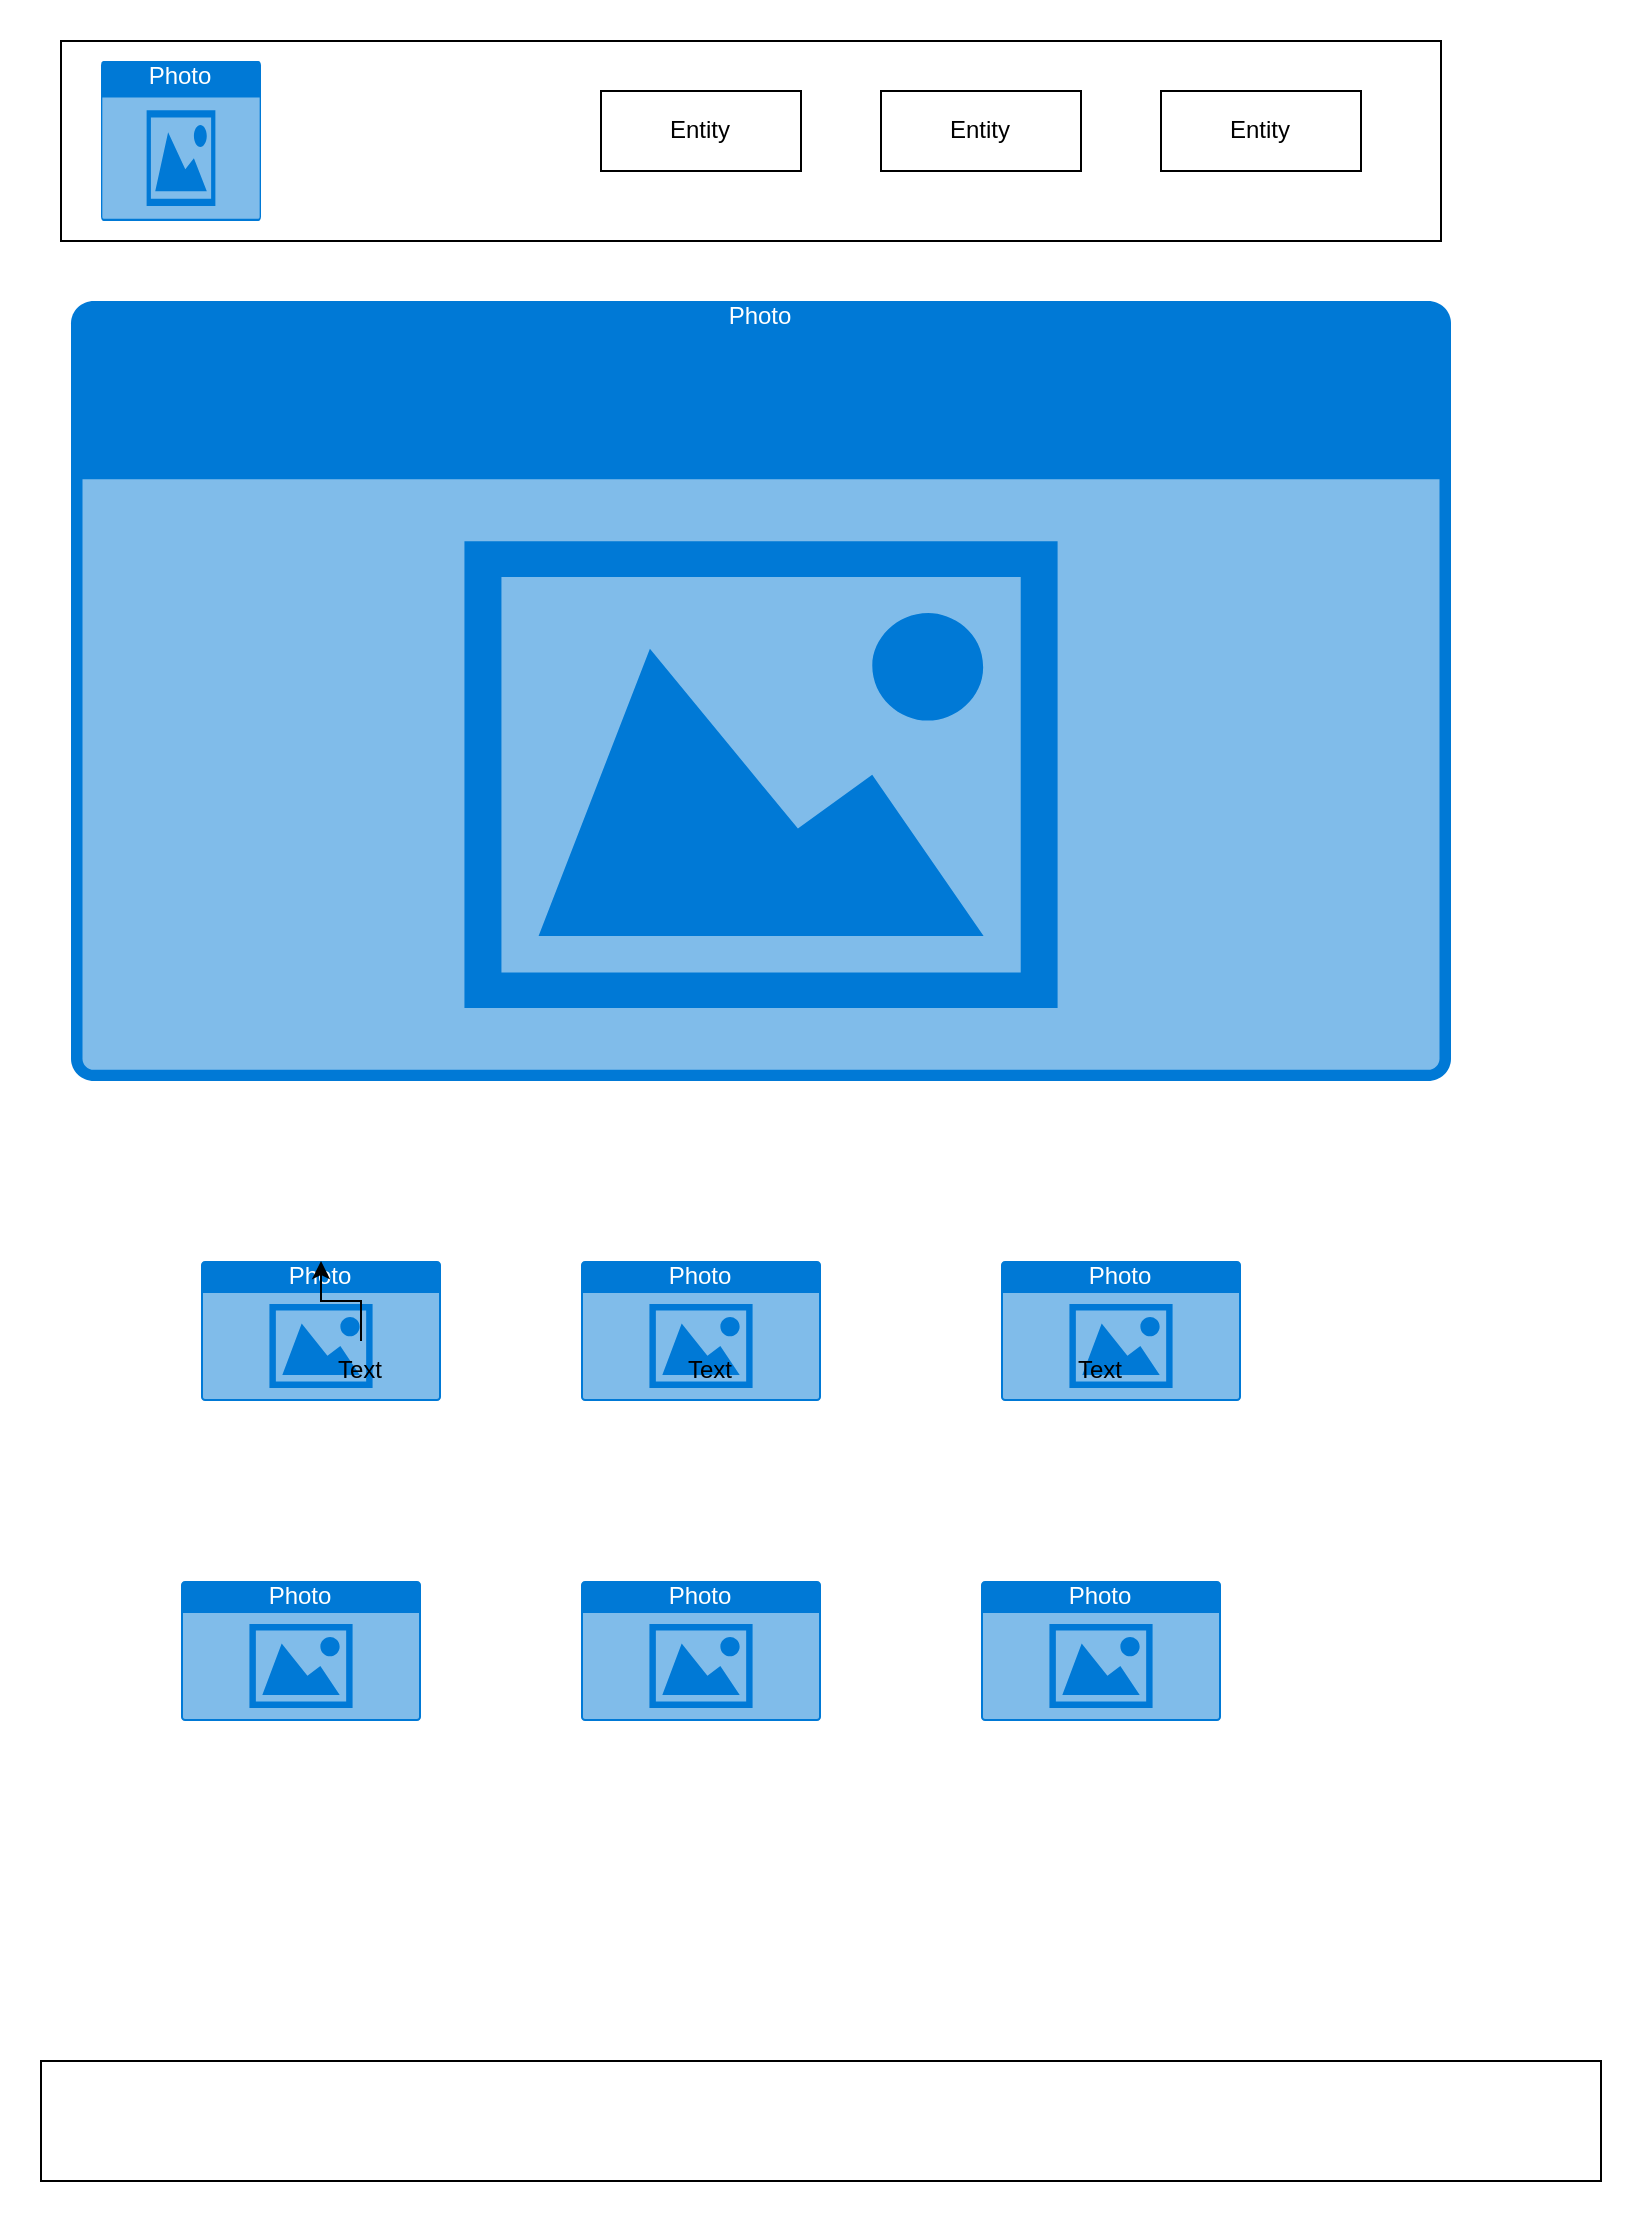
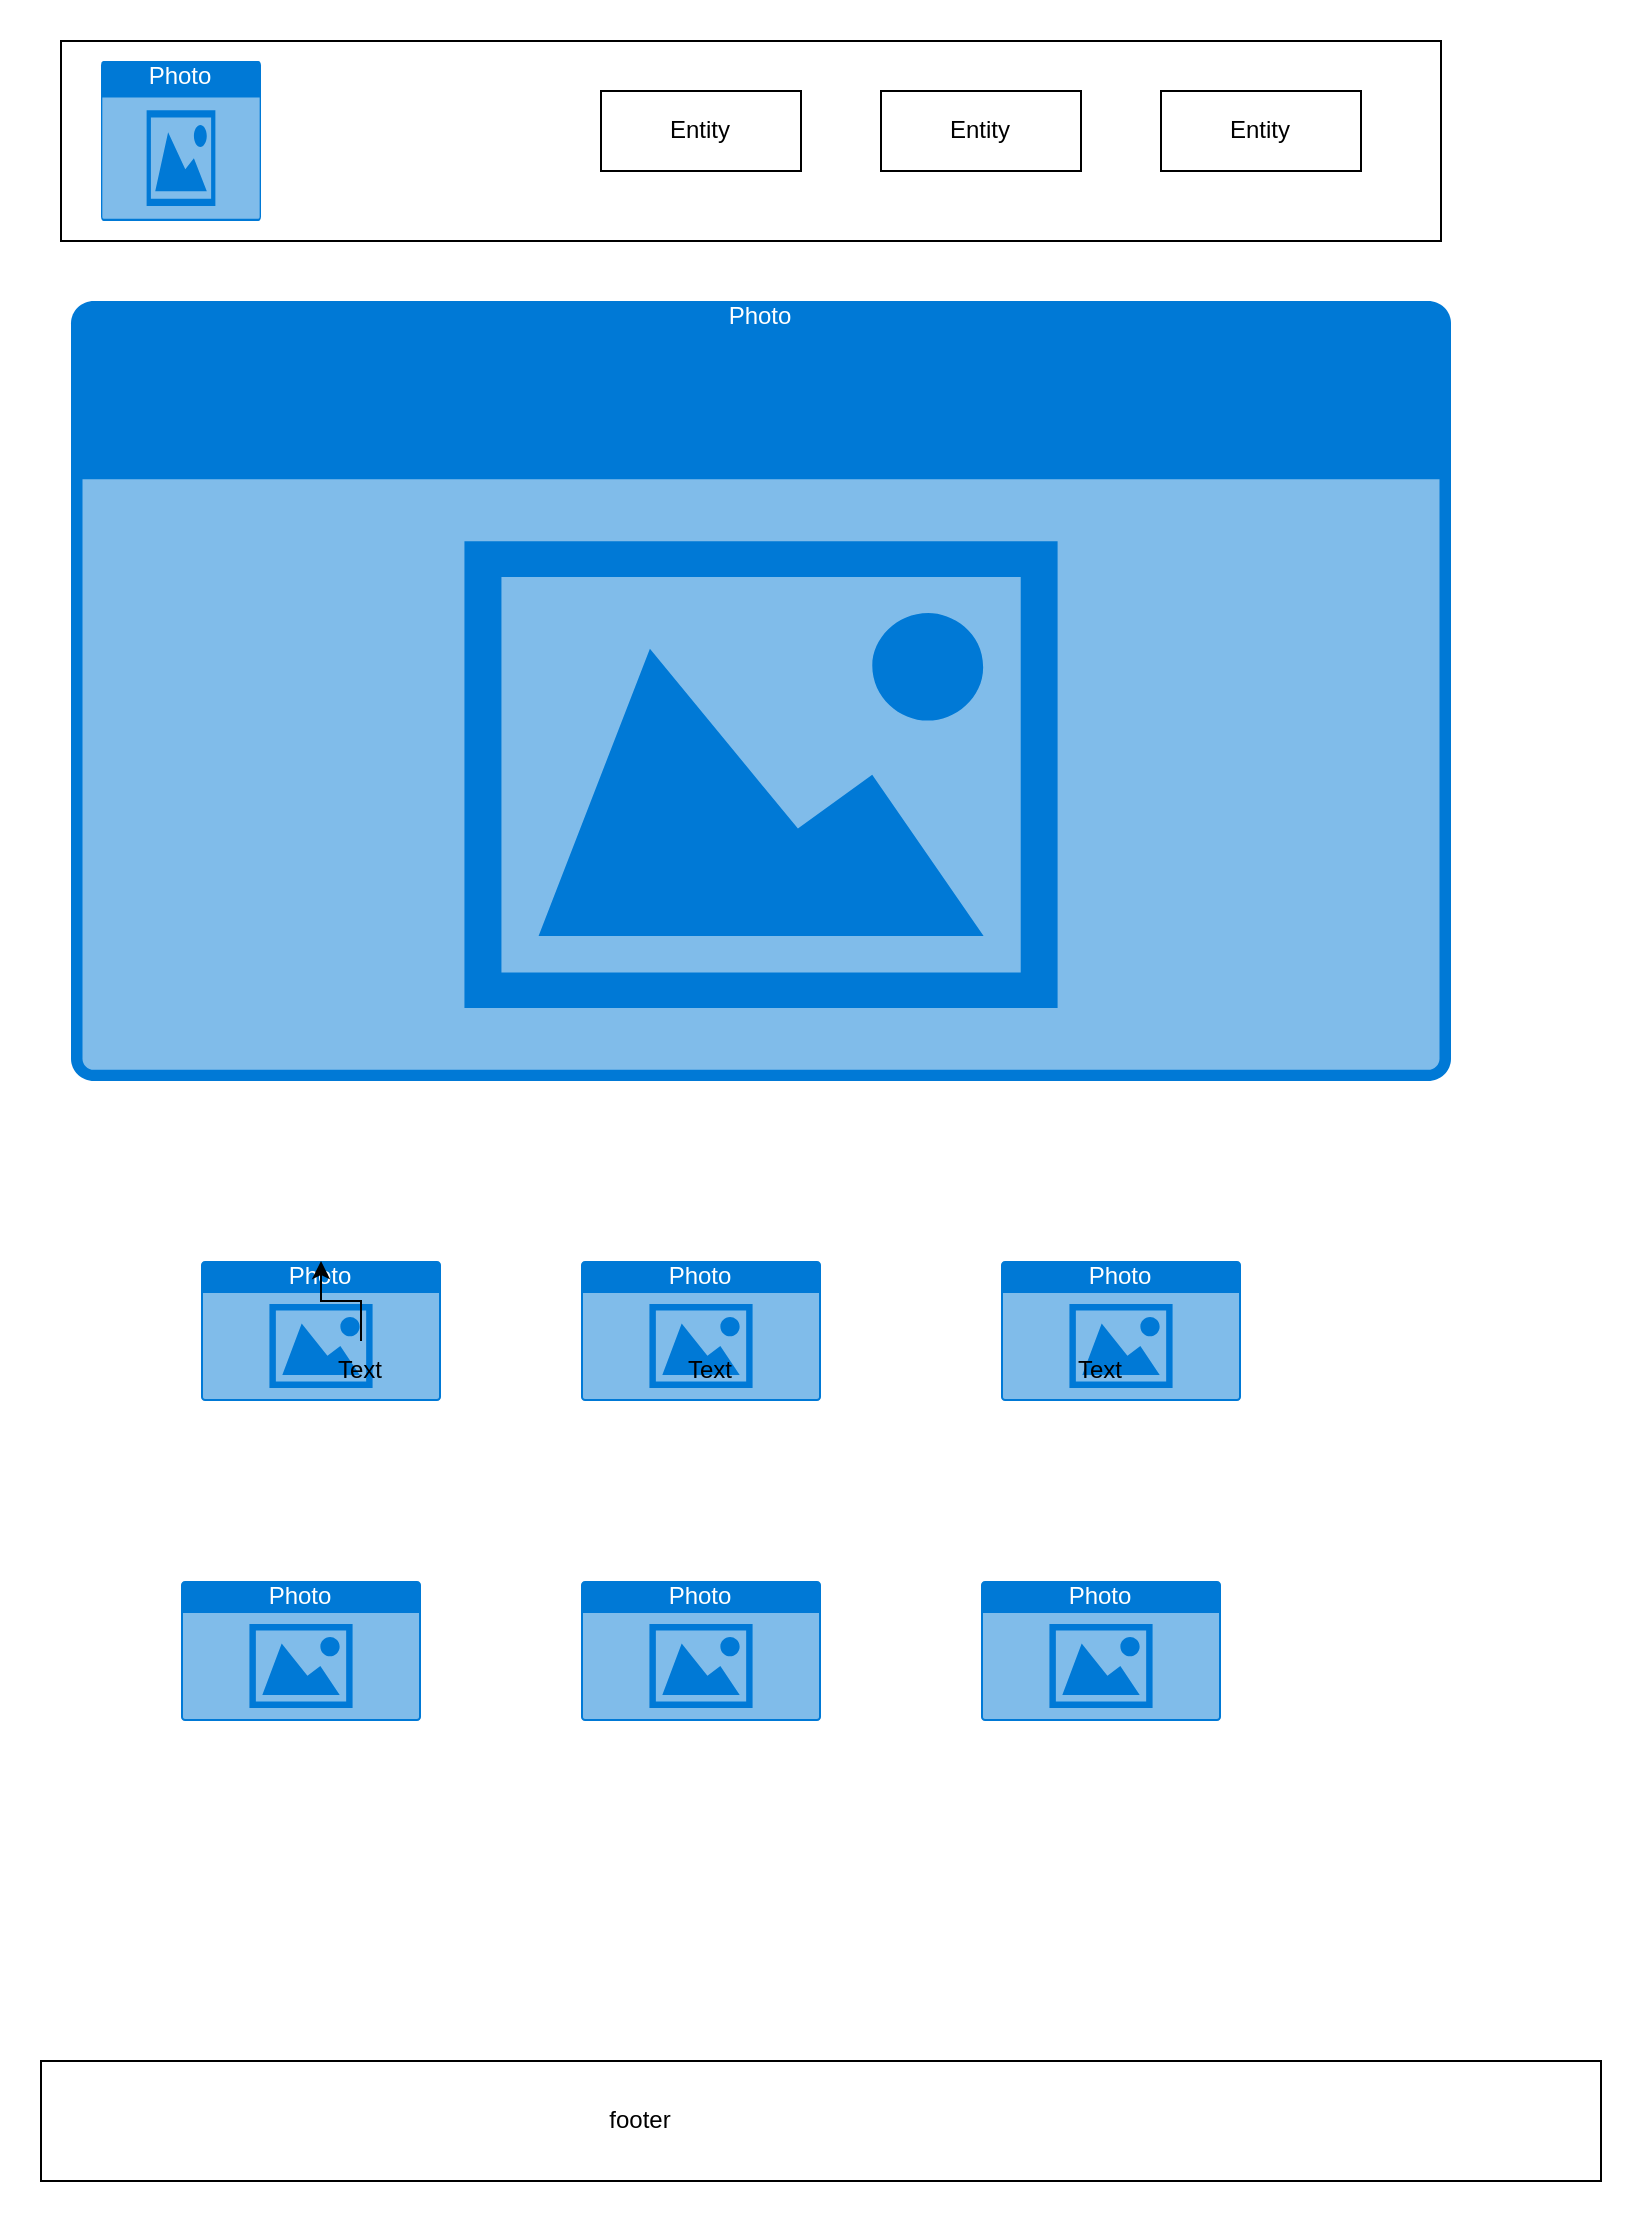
none -> (641, 2121)
